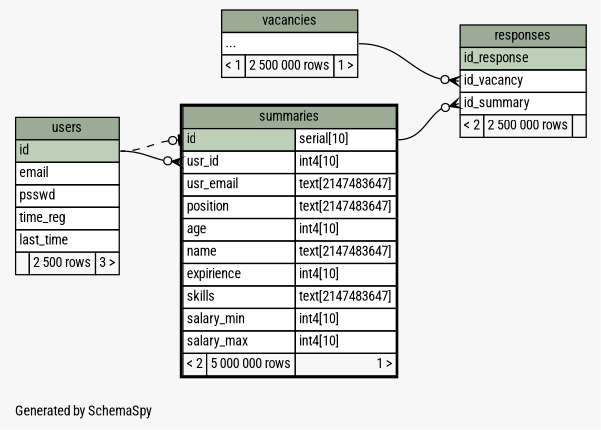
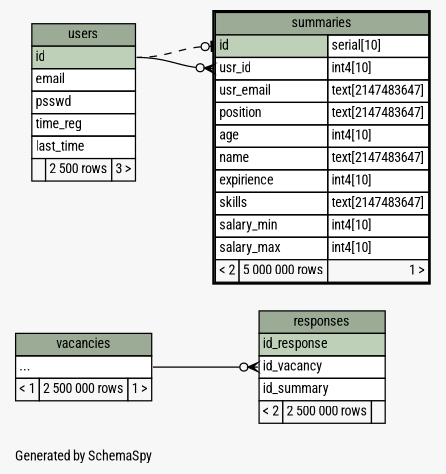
(422, 129) -> none
